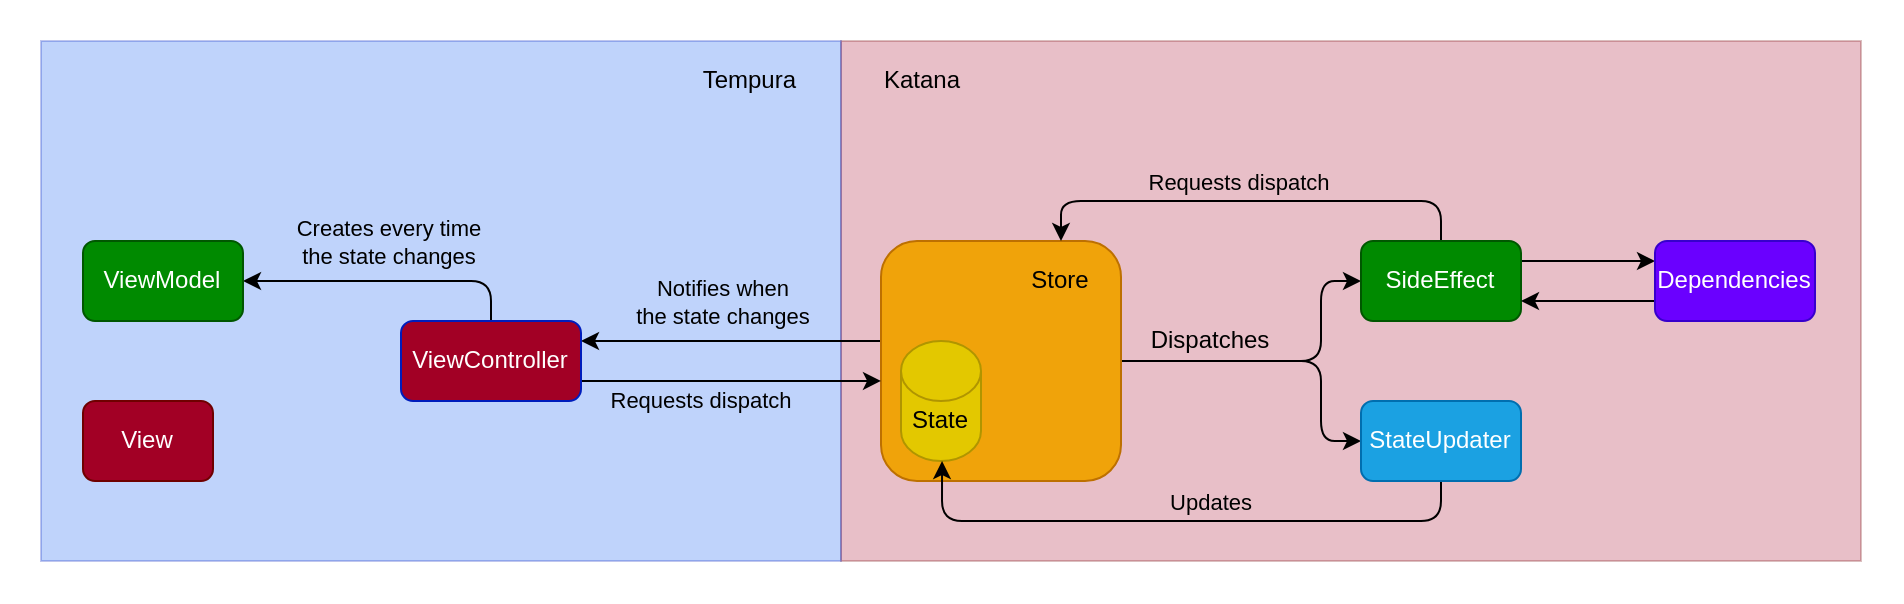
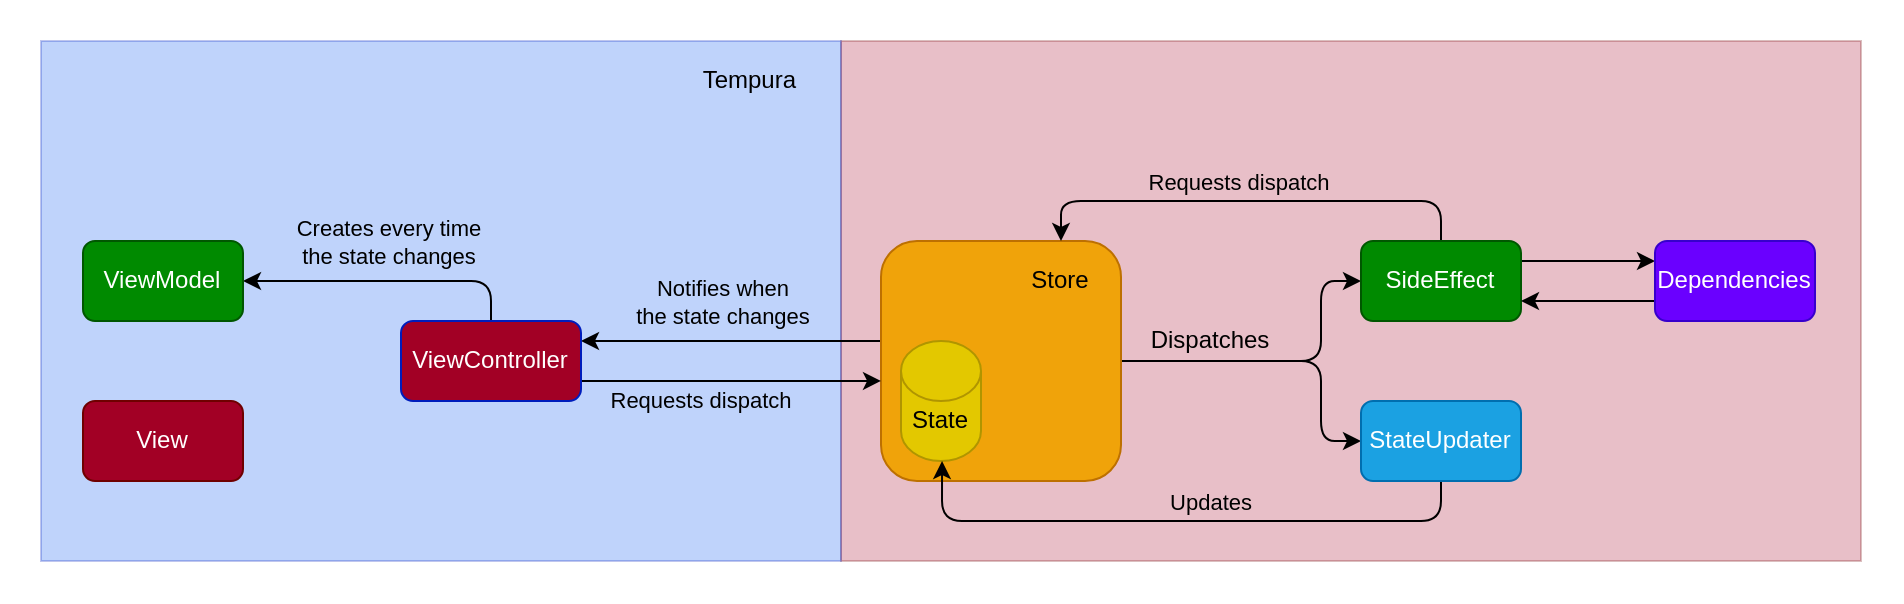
(921, 81) -> none
(148, 441) -> (163, 441)
